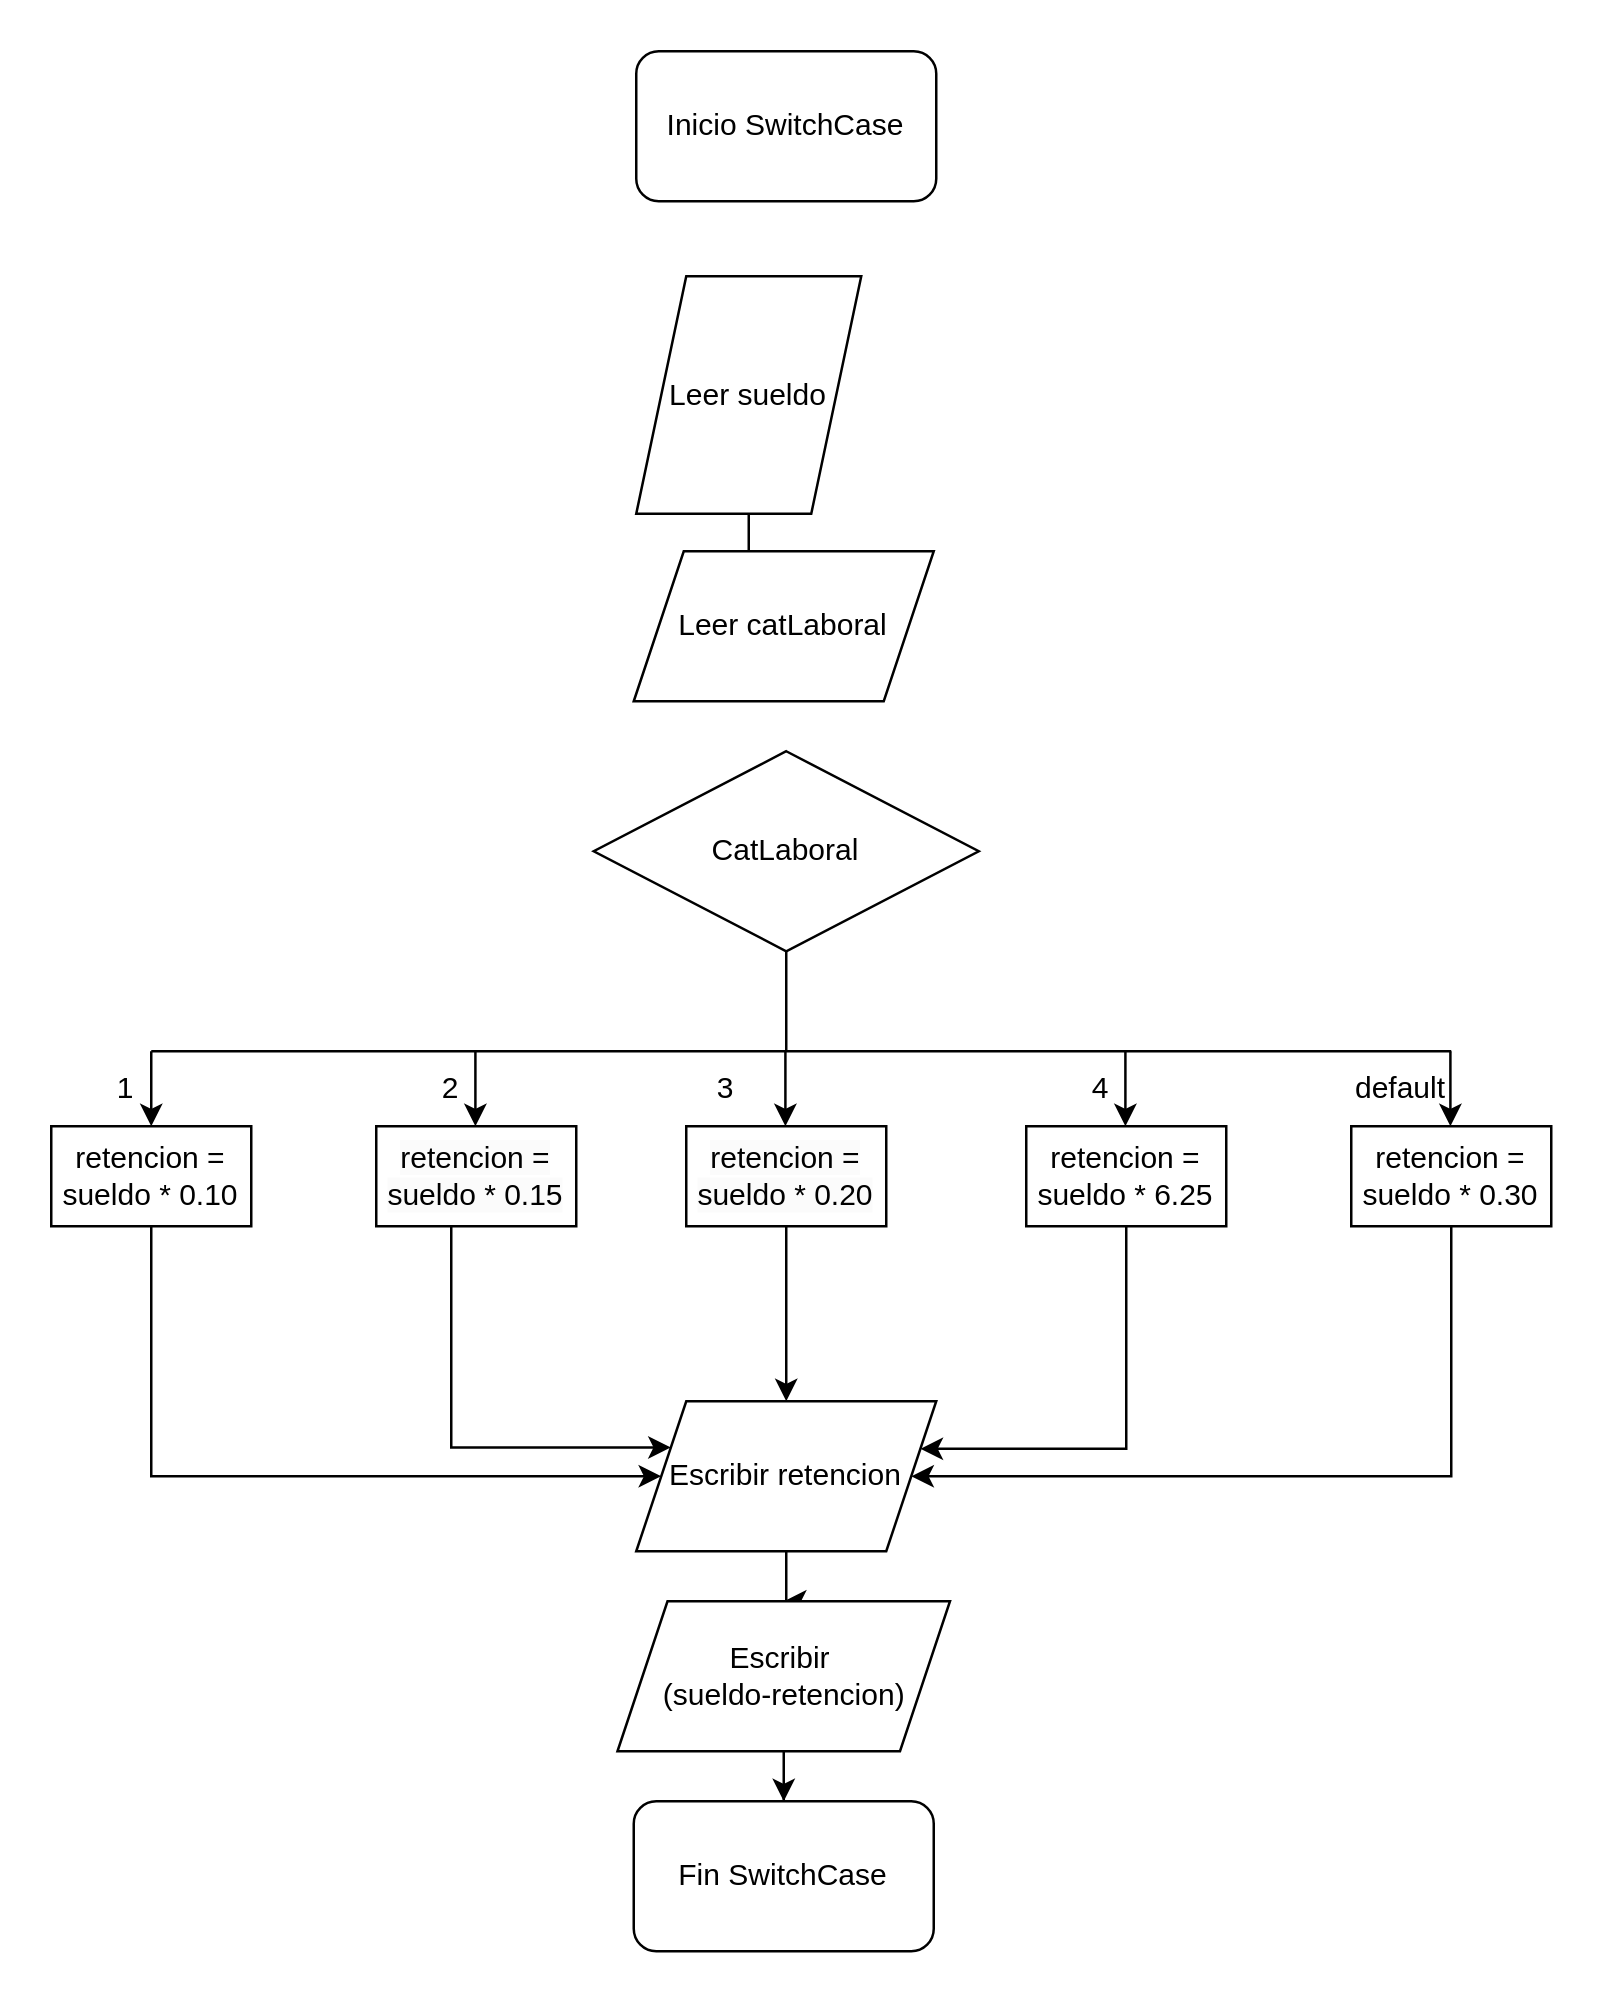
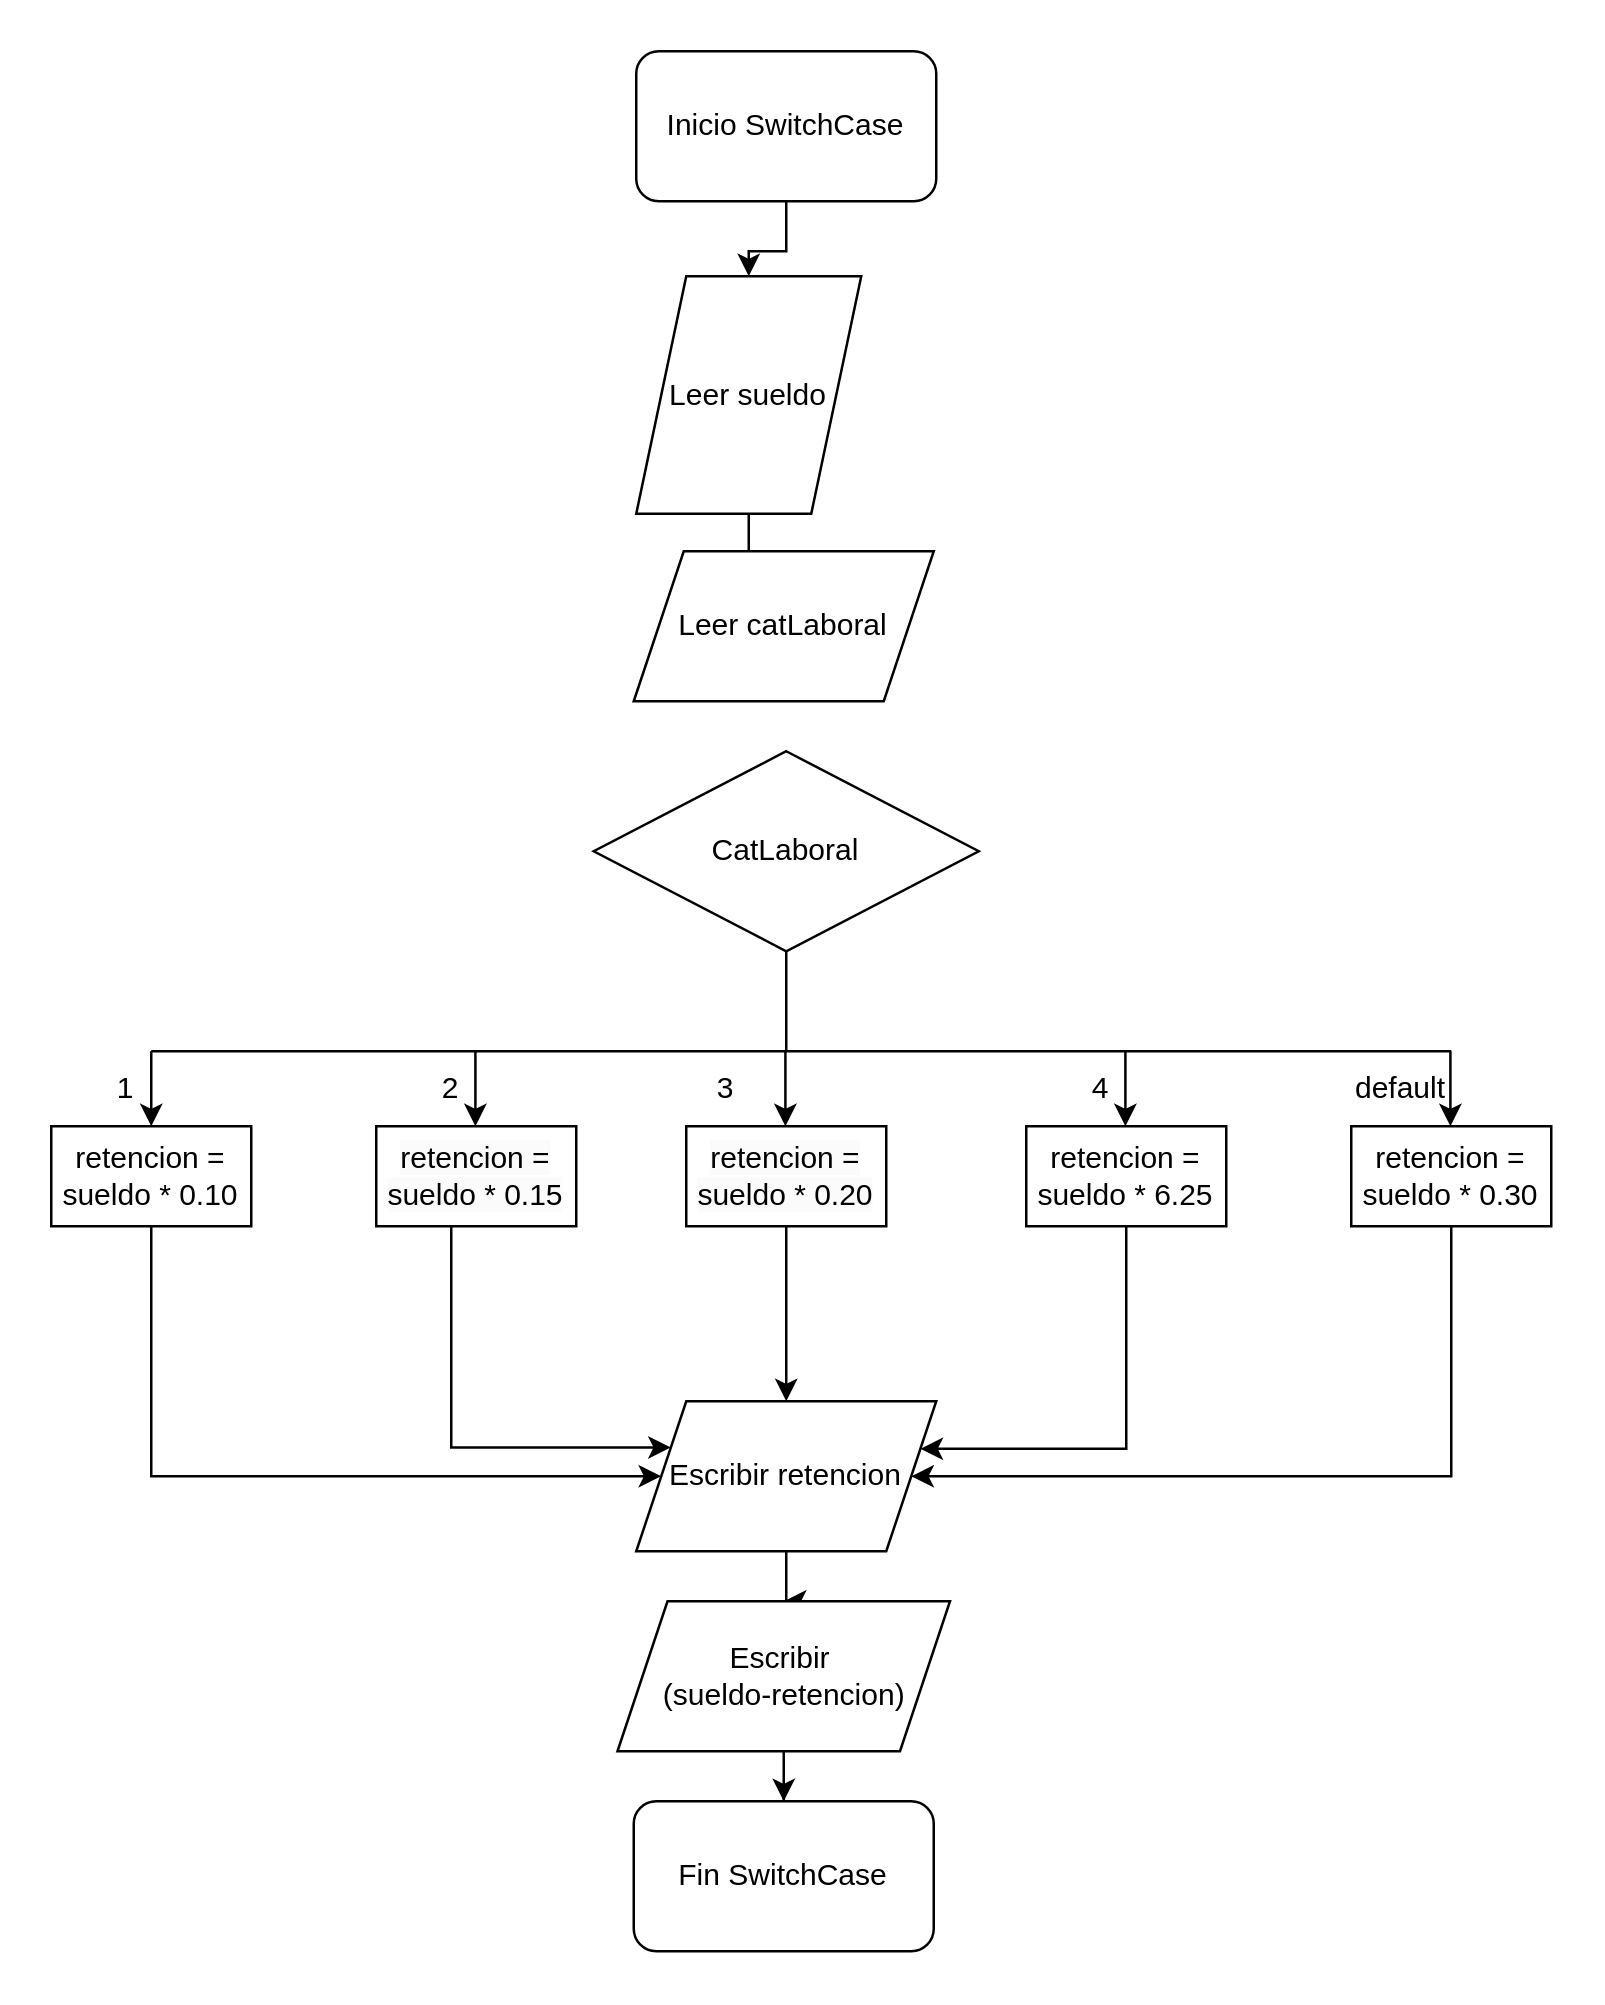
none -> (786, 249)
